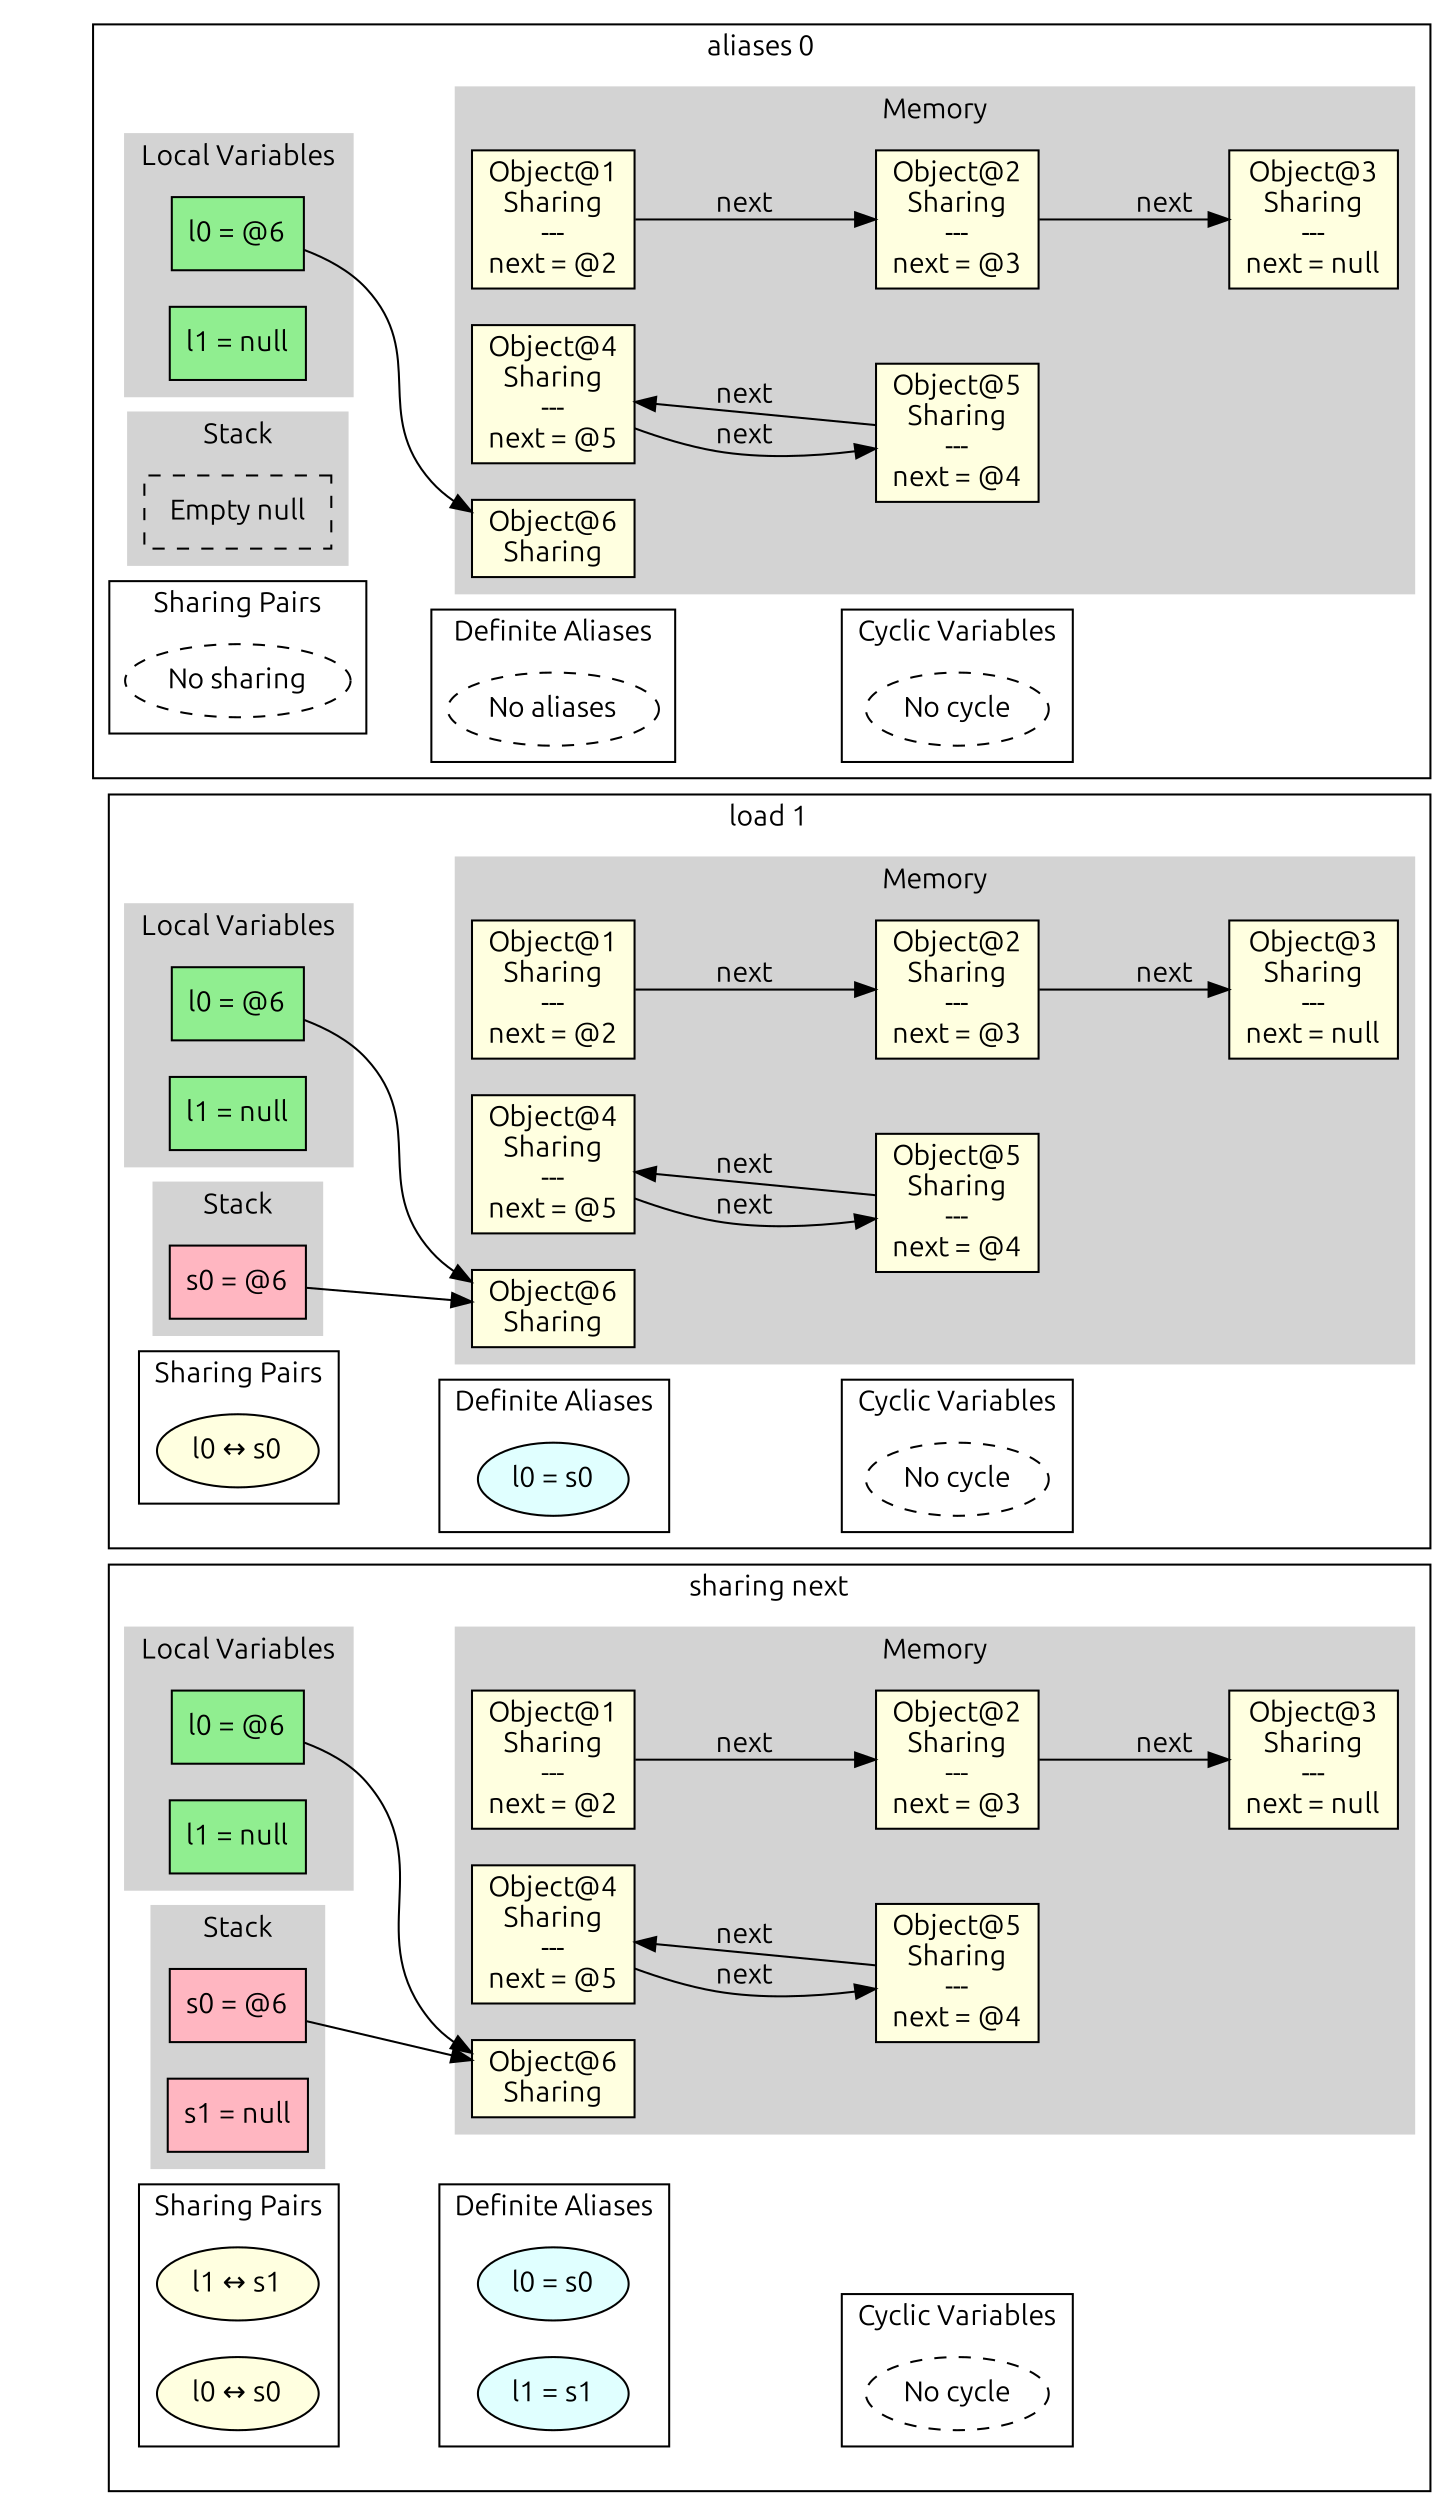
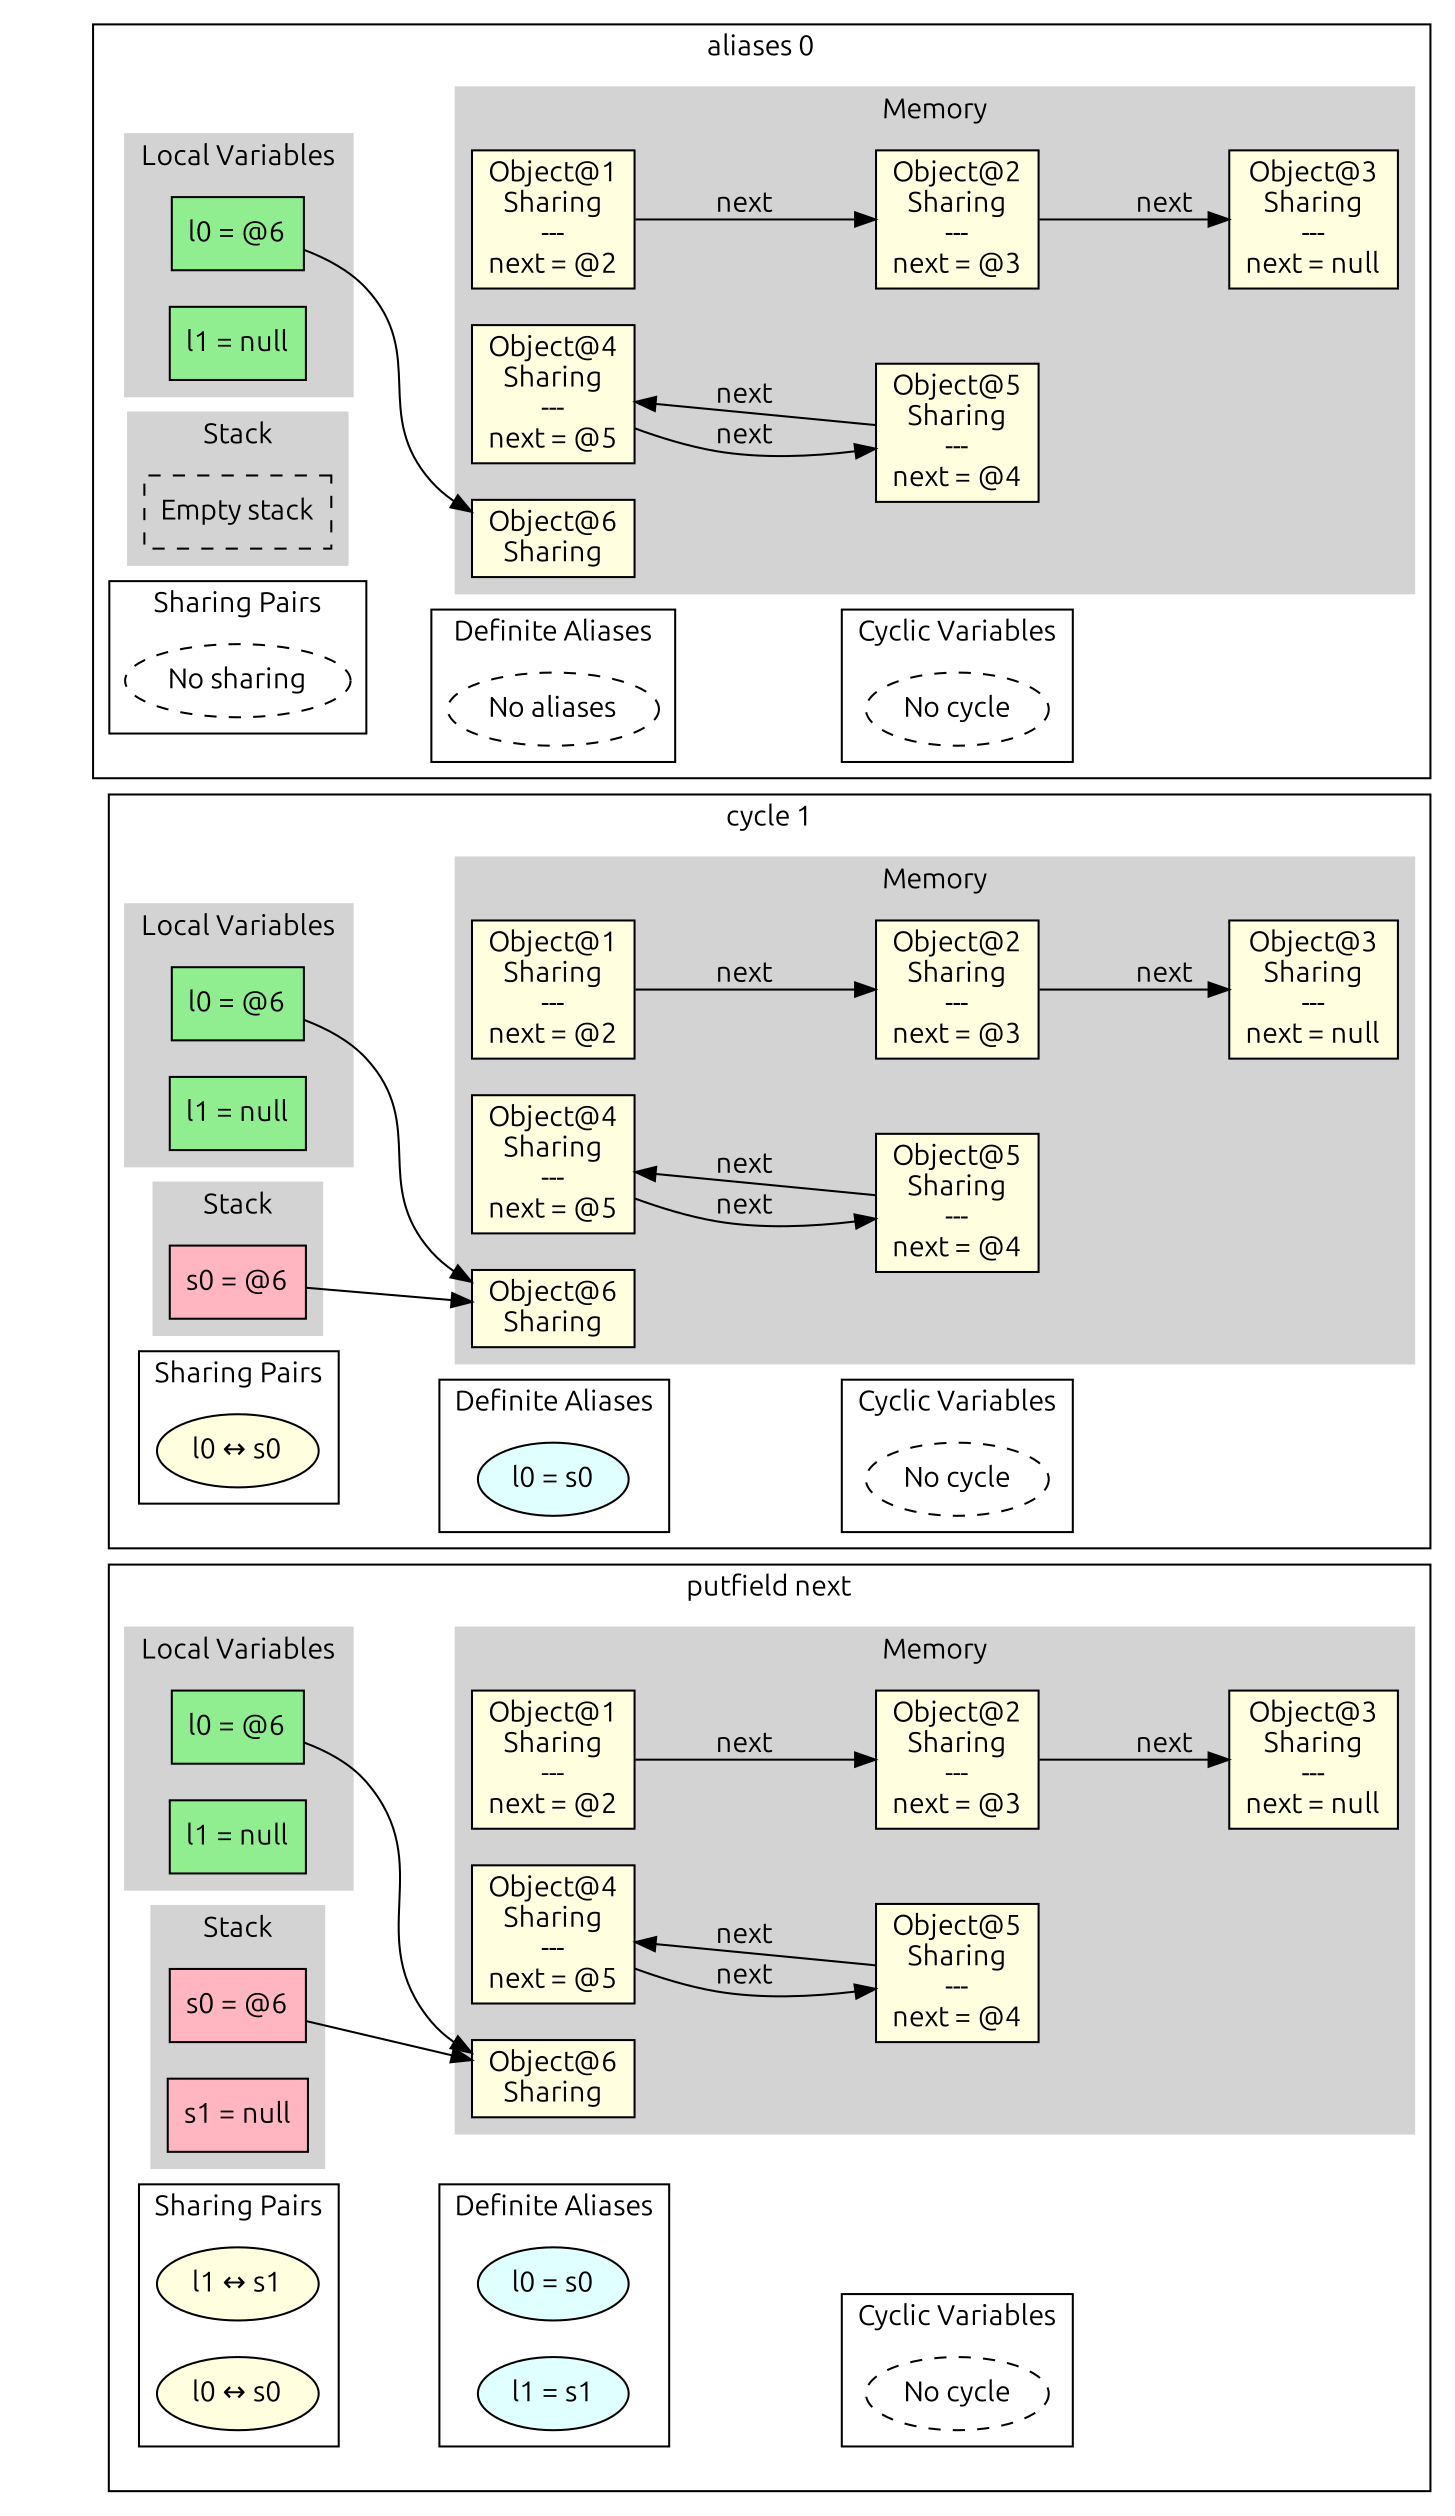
(238, 512) -> (238, 512)
(770, 818) -> (770, 818)
(770, 1588) -> (770, 1588)
